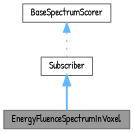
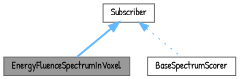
(67, 45) -> (164, 43)
